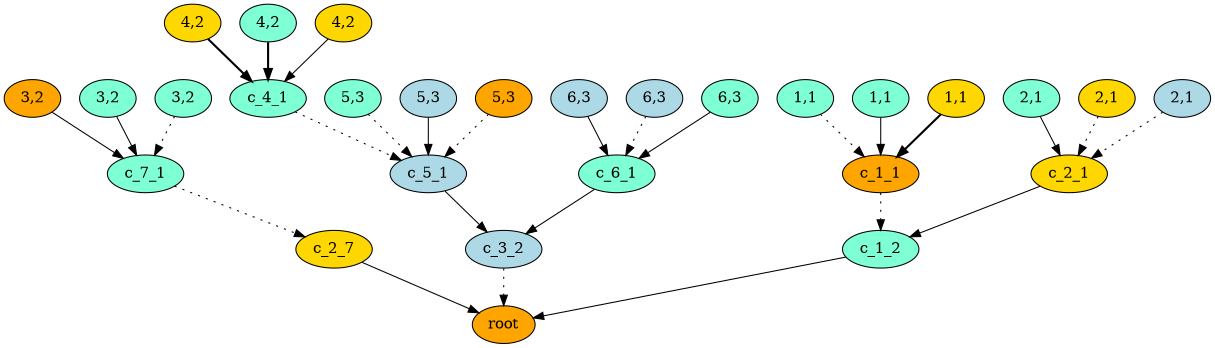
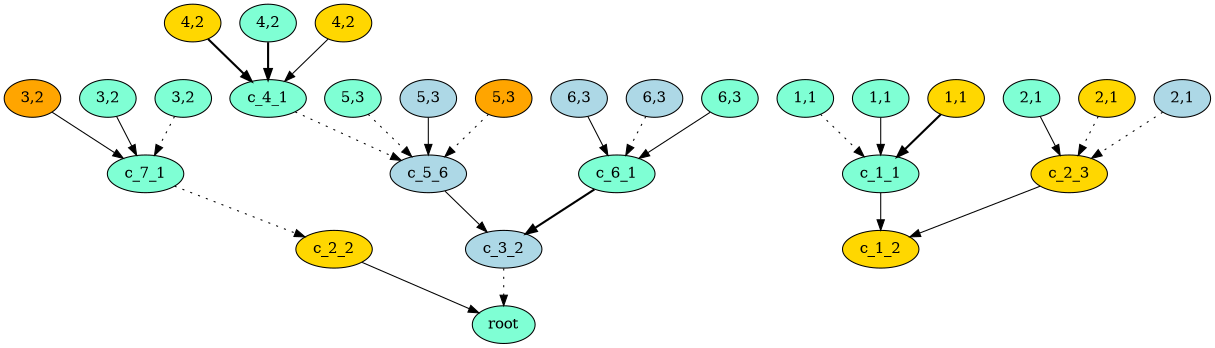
(428, 174) -> (428, 174)
(881, 174) -> (881, 174)
(1069, 174) -> (1069, 174)
(881, 206) -> (881, 206)
(565, 209) -> (565, 209)
(334, 249) -> (334, 249)
(881, 249) -> (881, 249)
(695, 286) -> none
(504, 325) -> (504, 325)
